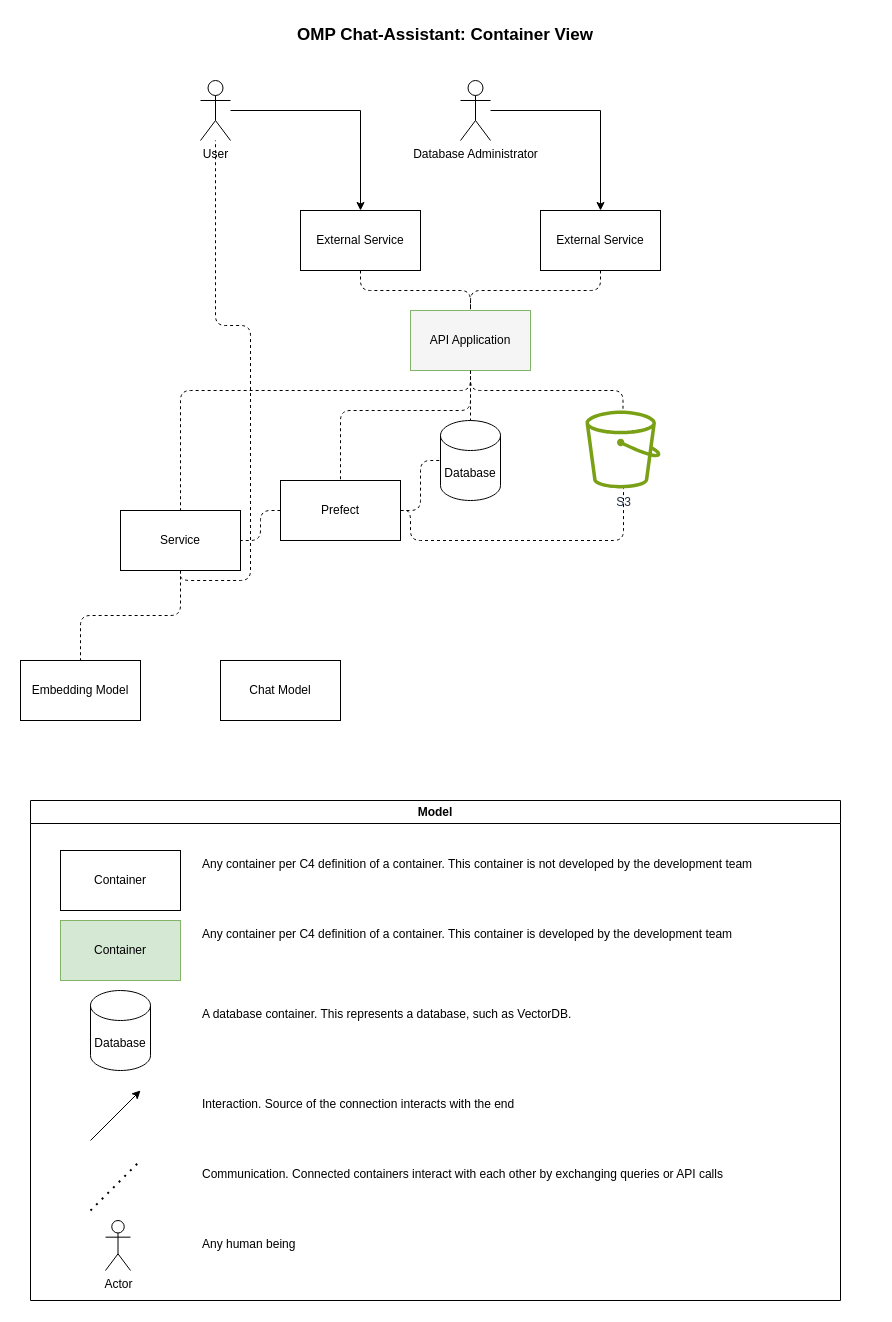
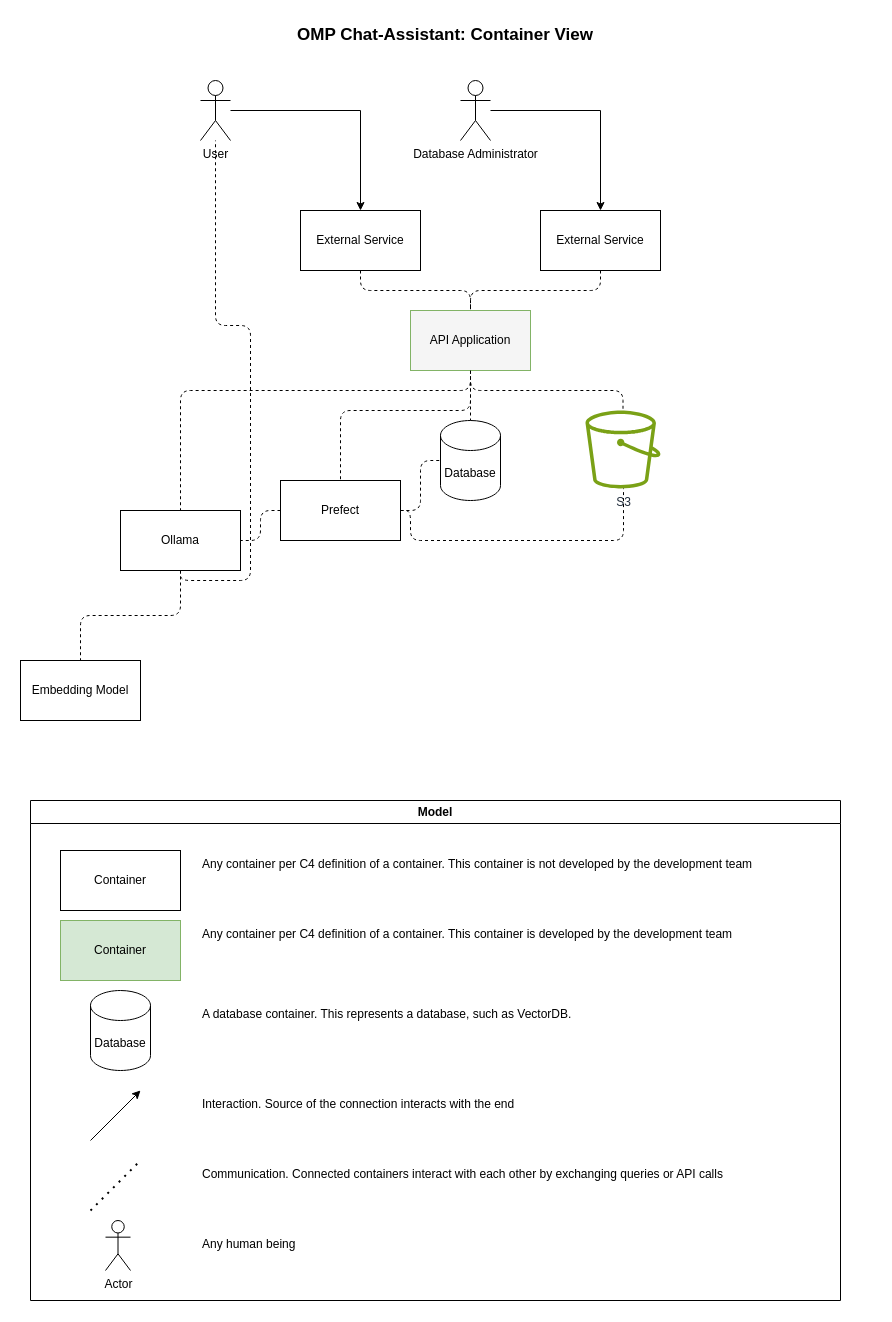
(181, 541) -> (181, 541)
(281, 691) -> none
